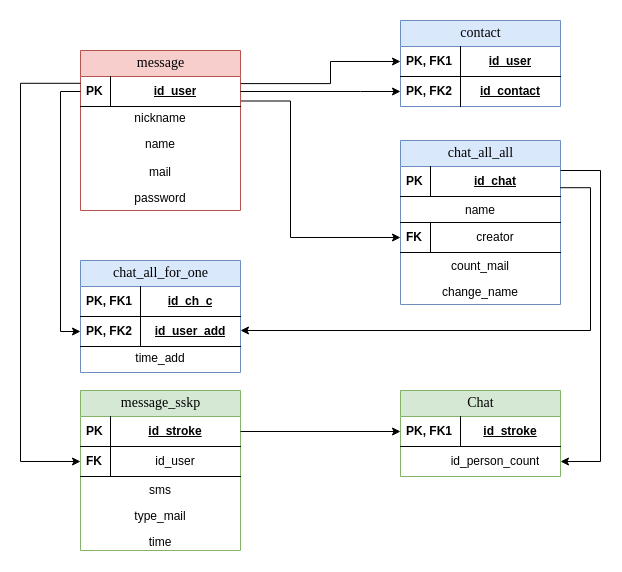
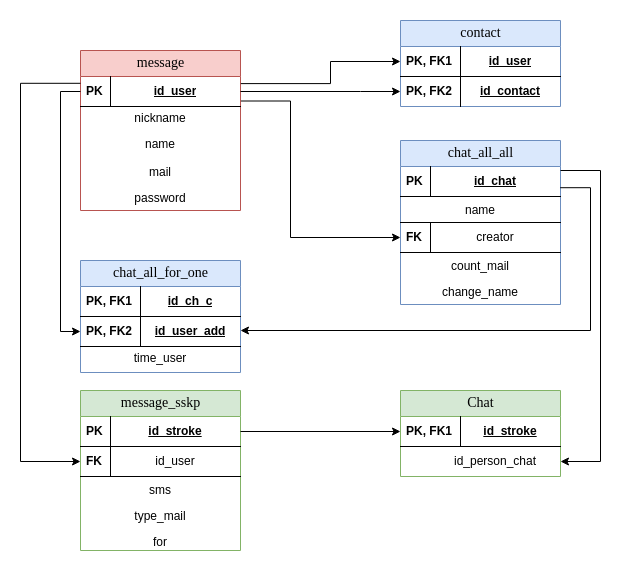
(161, 359) -> (161, 359)
(496, 462) -> (496, 462)
(161, 543) -> (161, 543)
